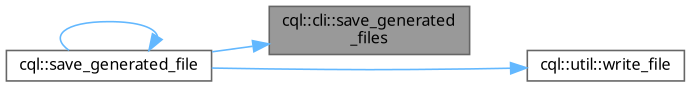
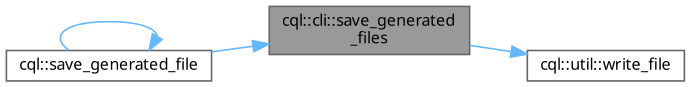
(361, 70) -> (490, 49)
